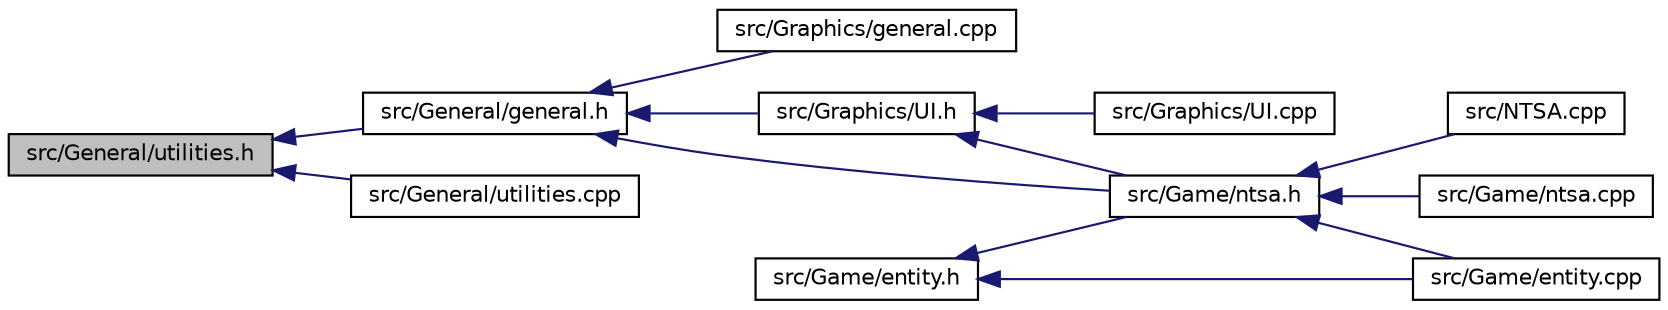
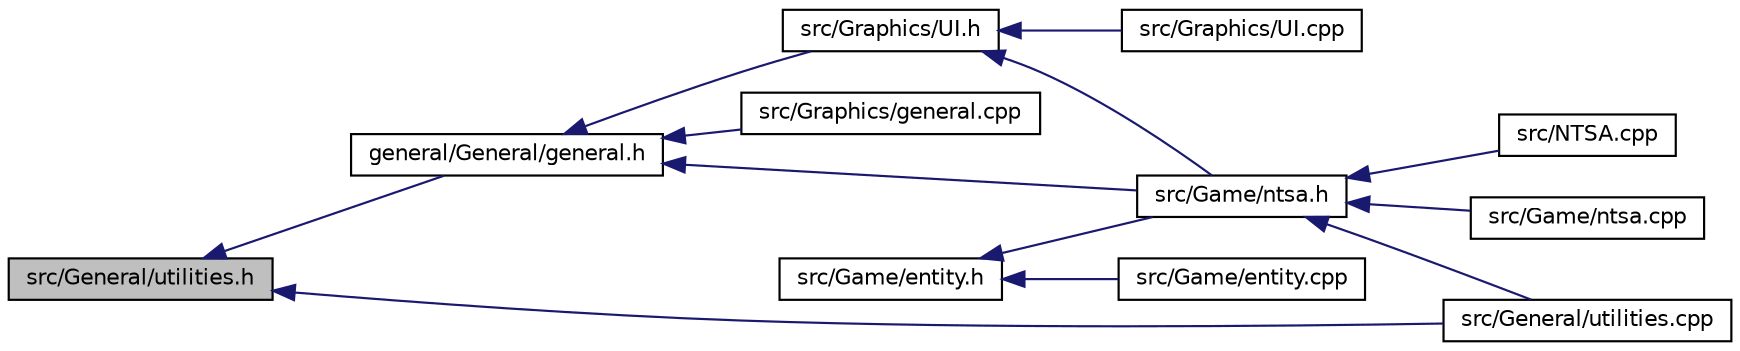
(495, 113) -> (507, 155)
(1387, 241) -> (1429, 261)
